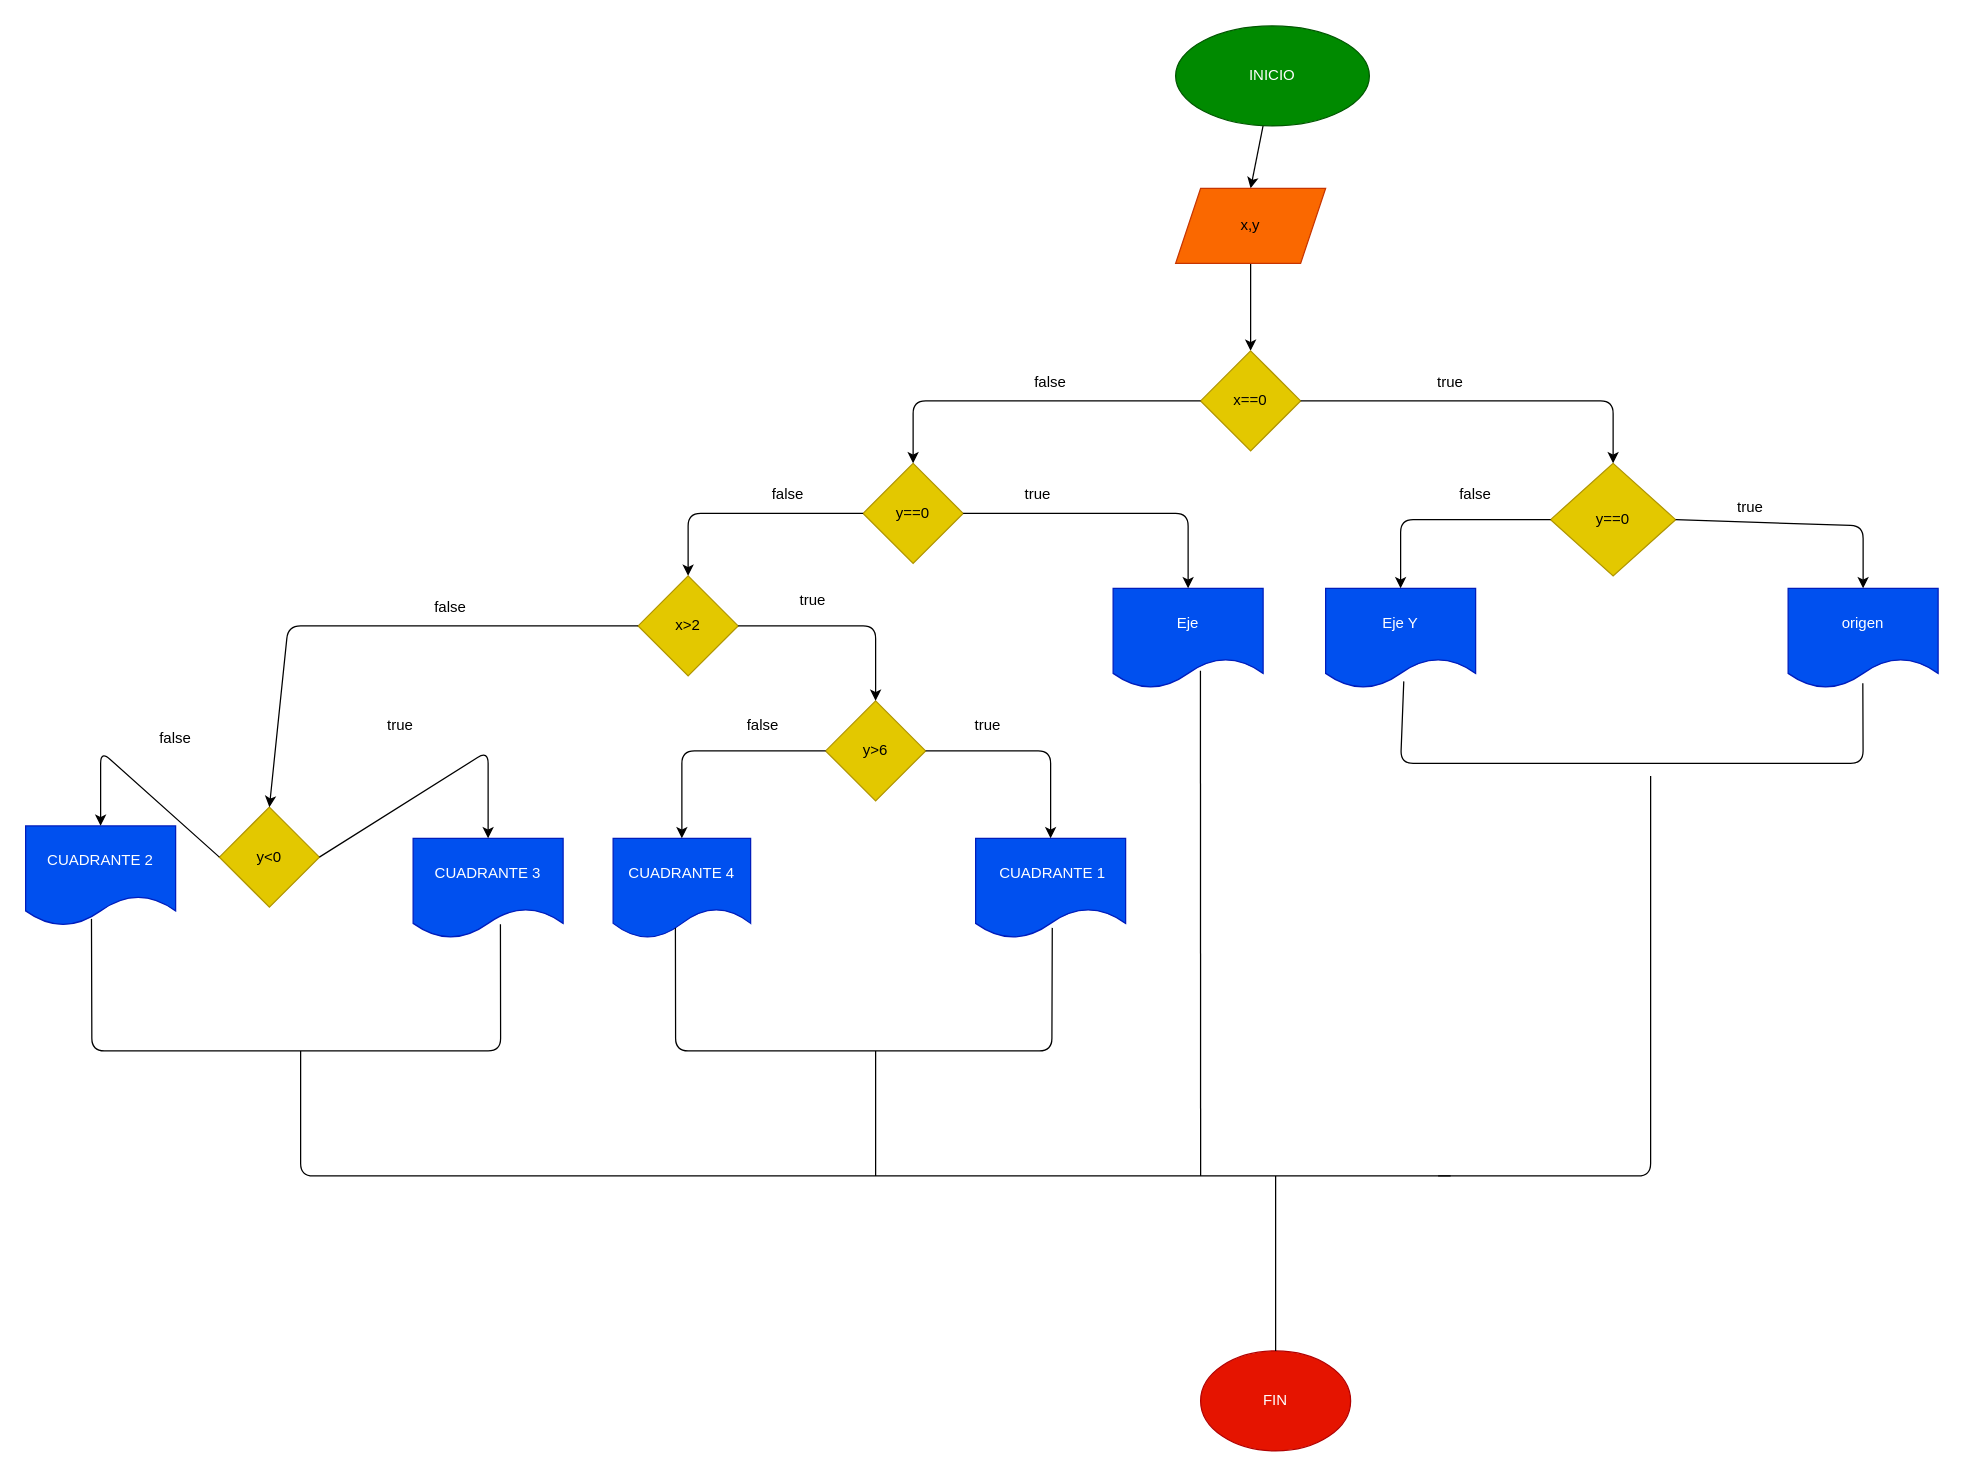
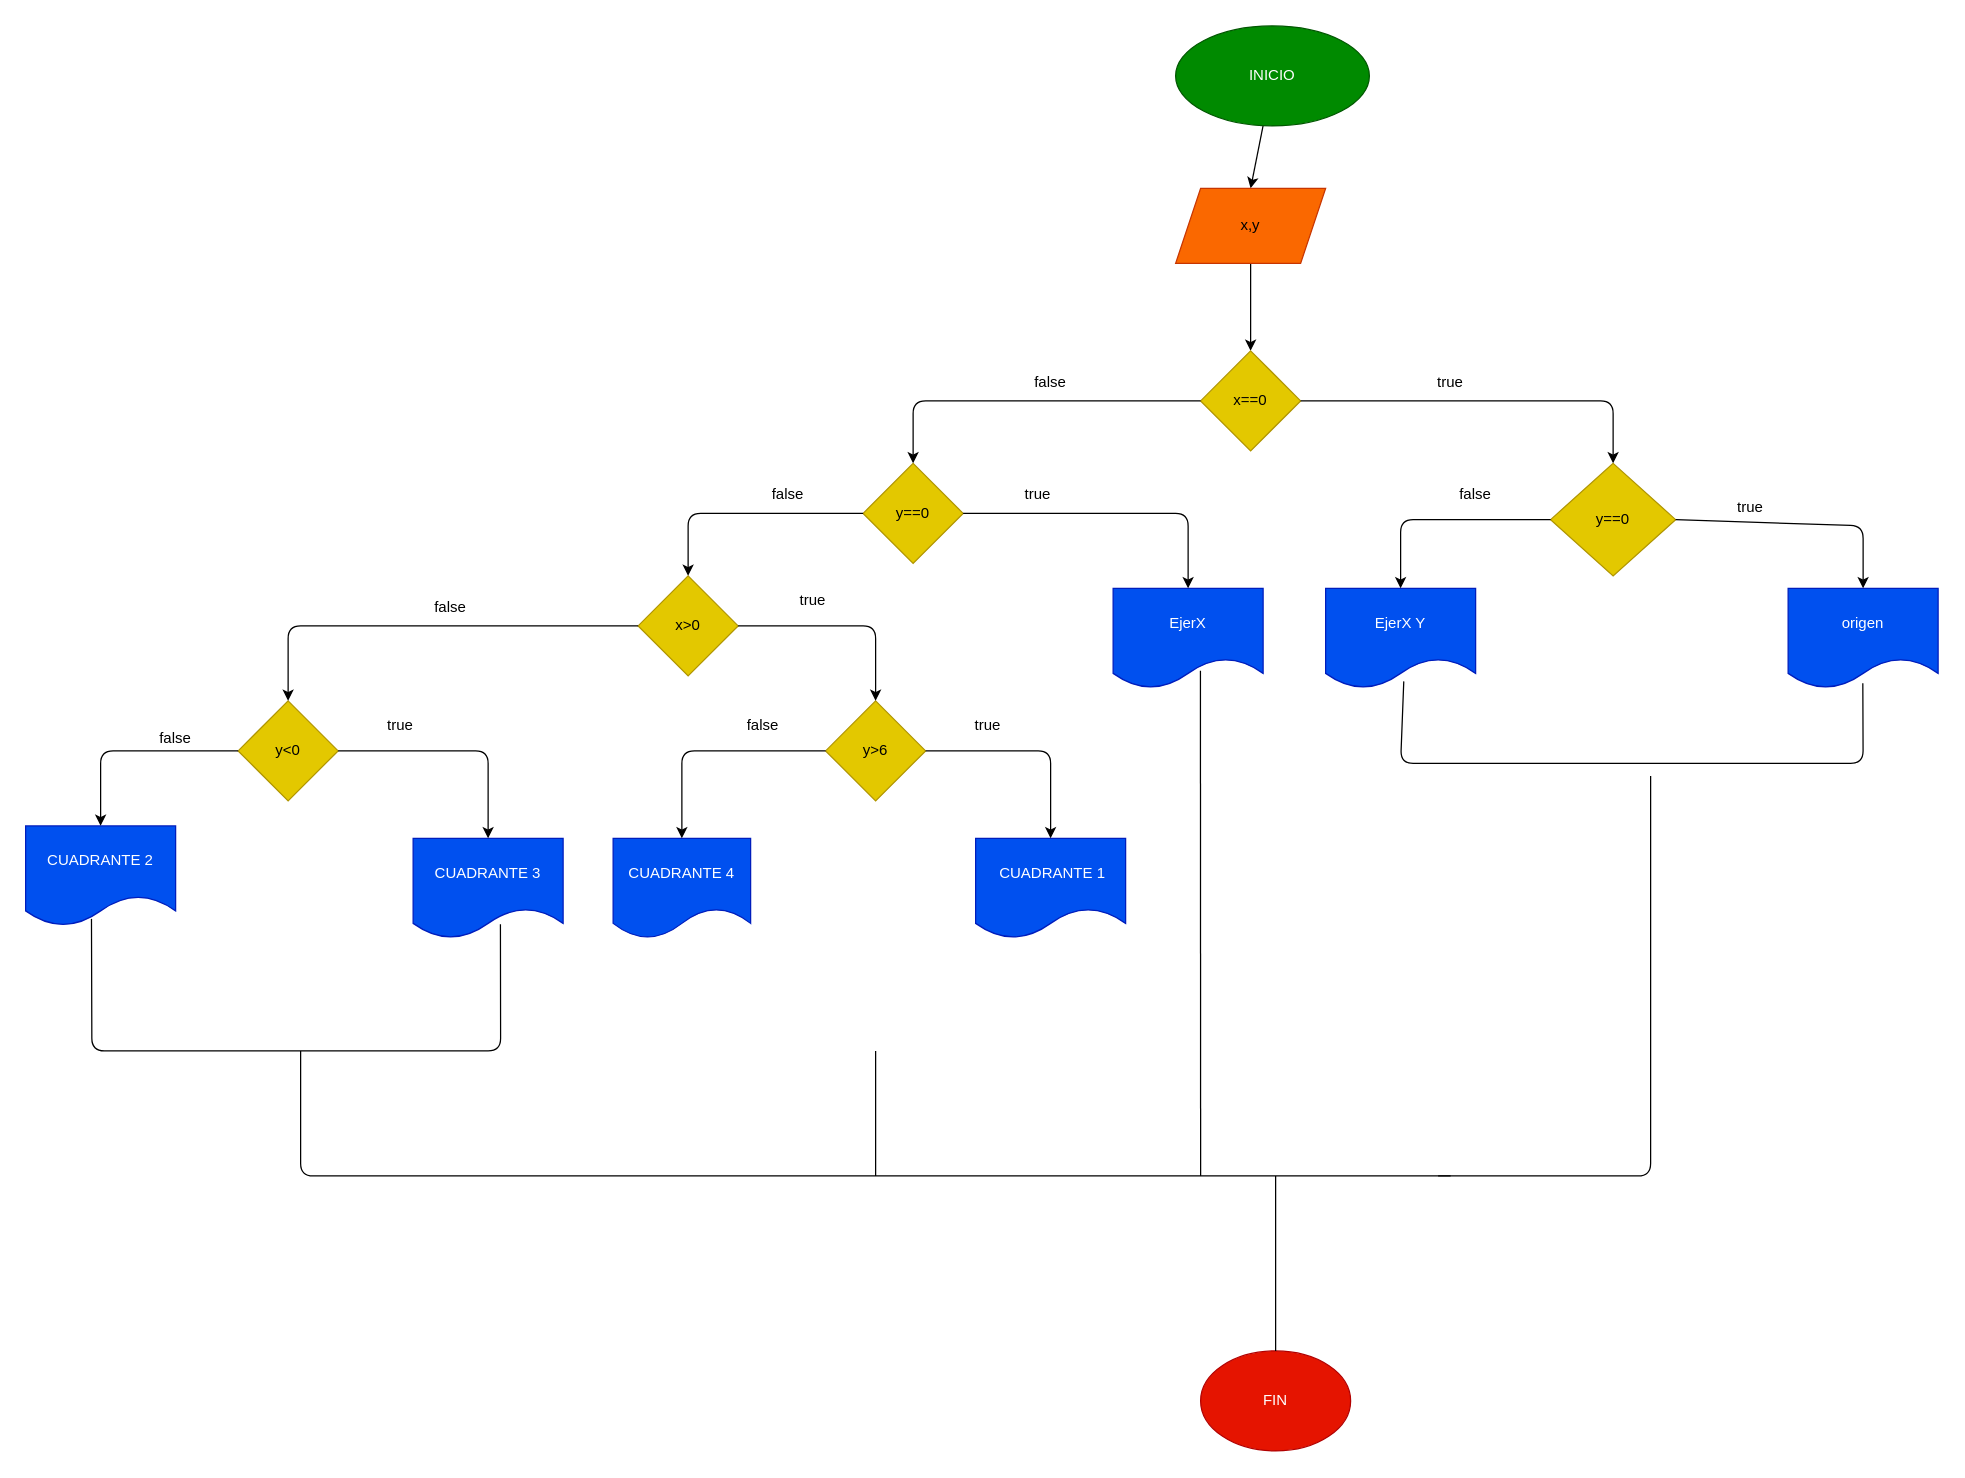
(1188, 623) -> (1188, 623)
(1401, 623) -> (1401, 623)
(688, 626) -> (688, 626)
(269, 857) -> (288, 751)
(863, 1051) -> none
